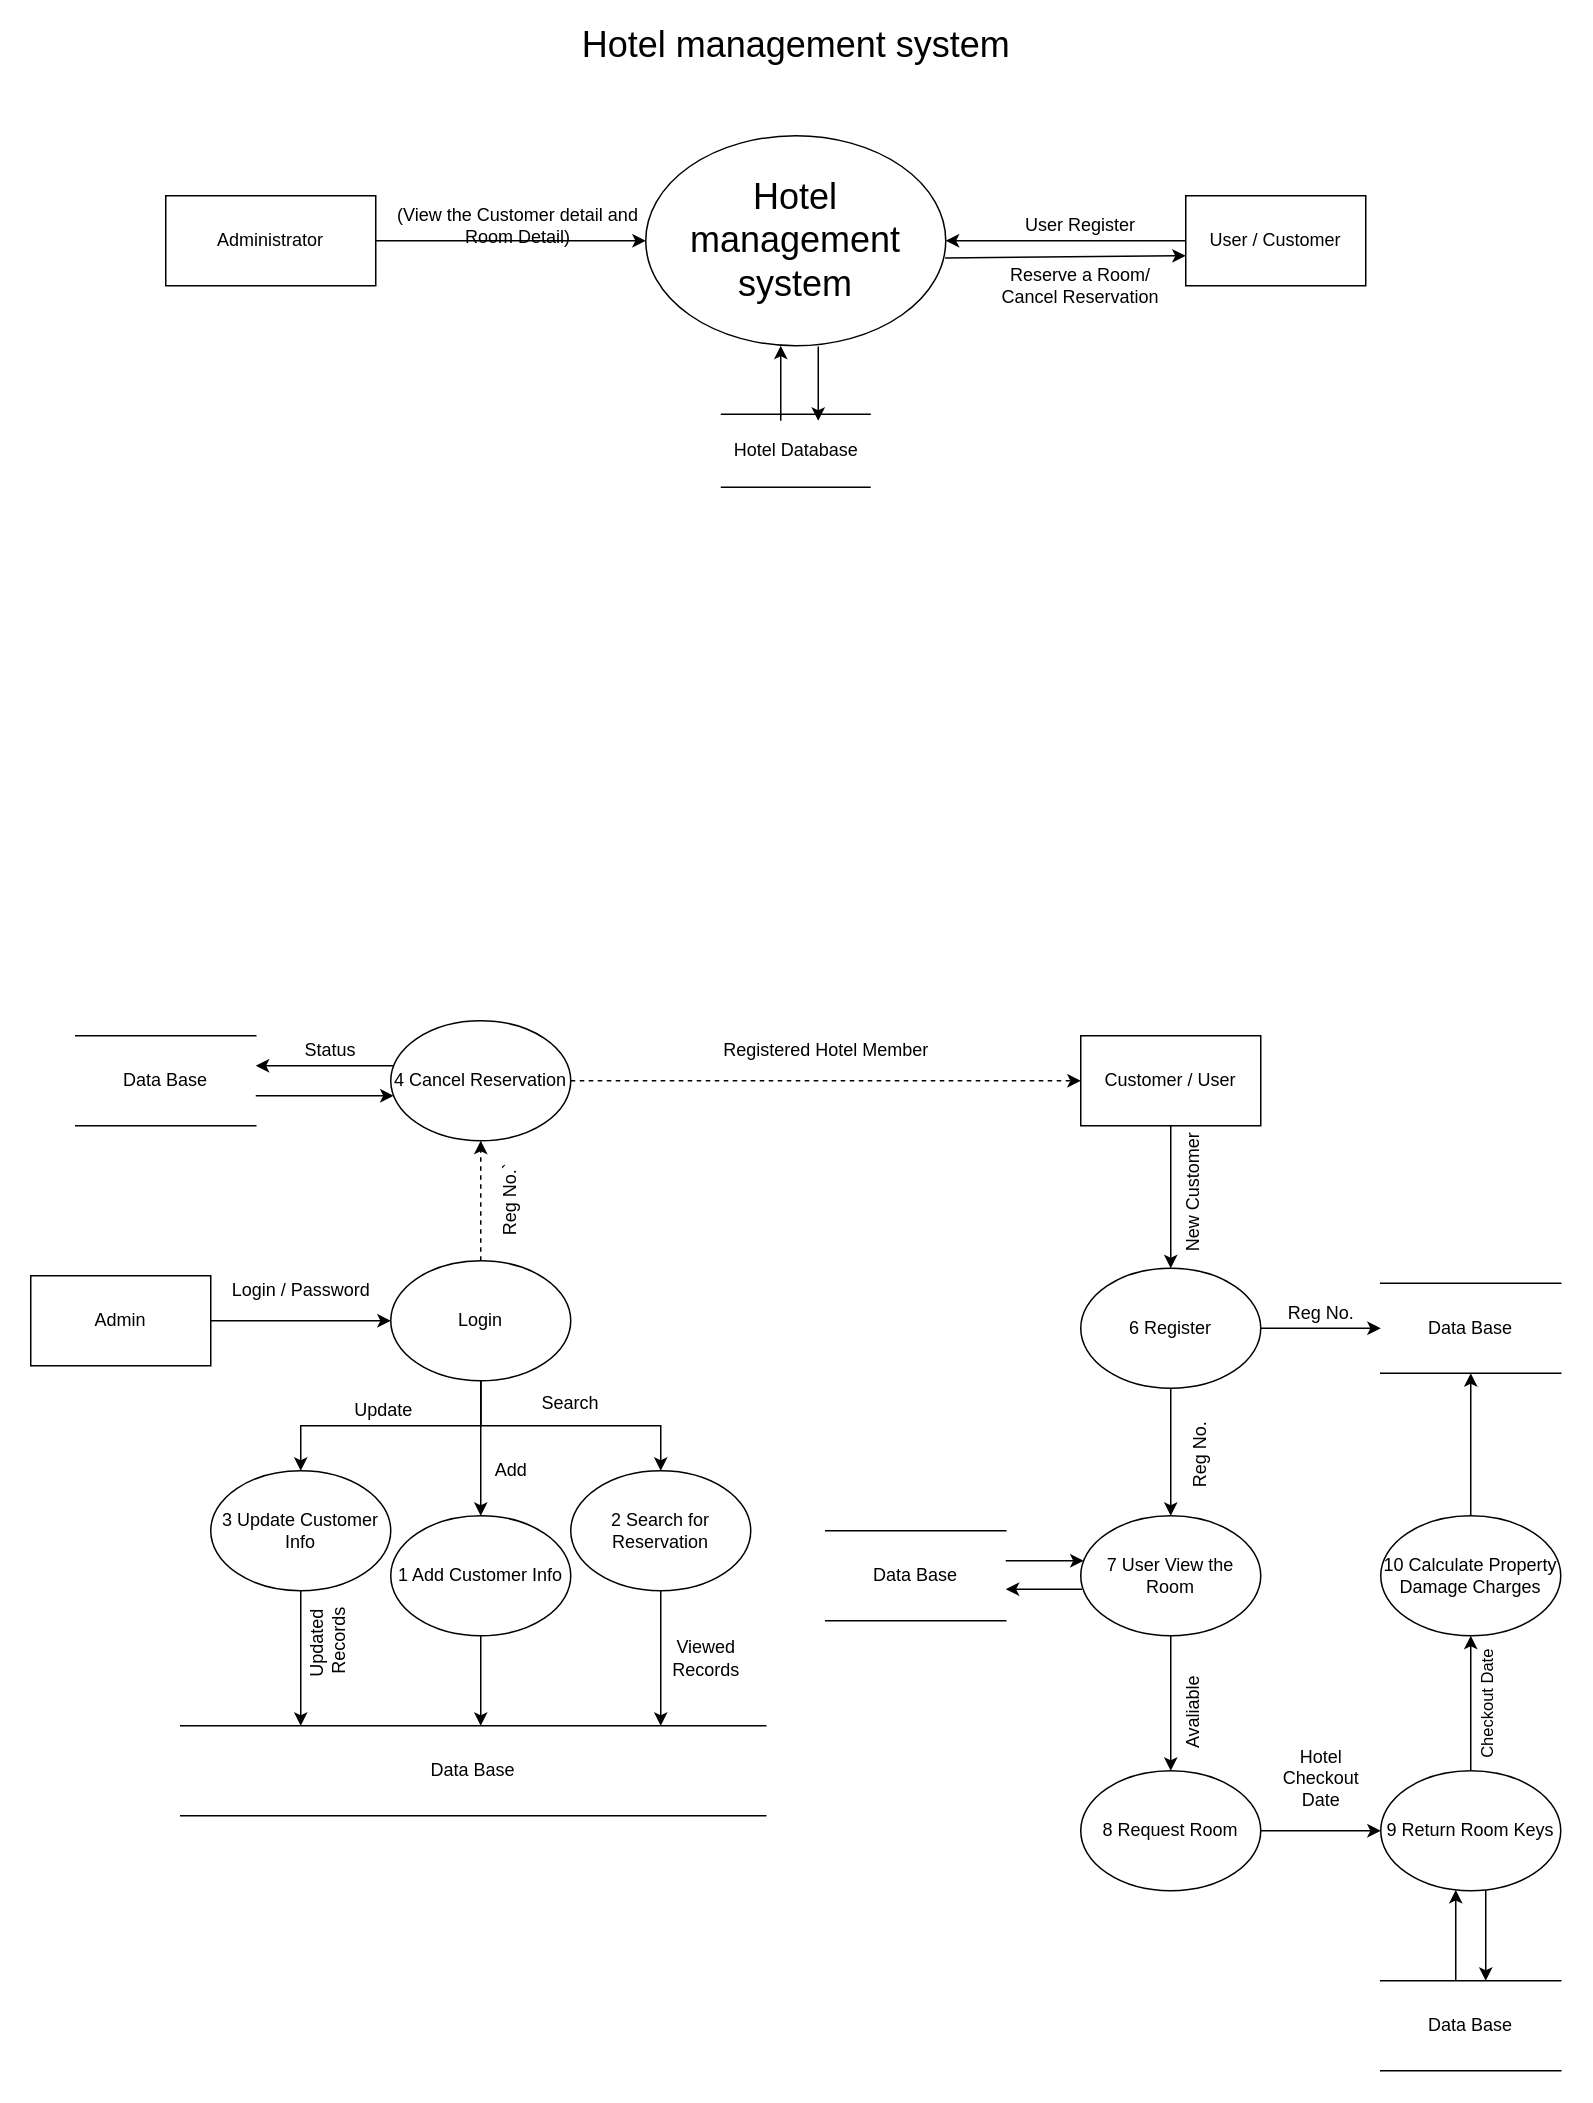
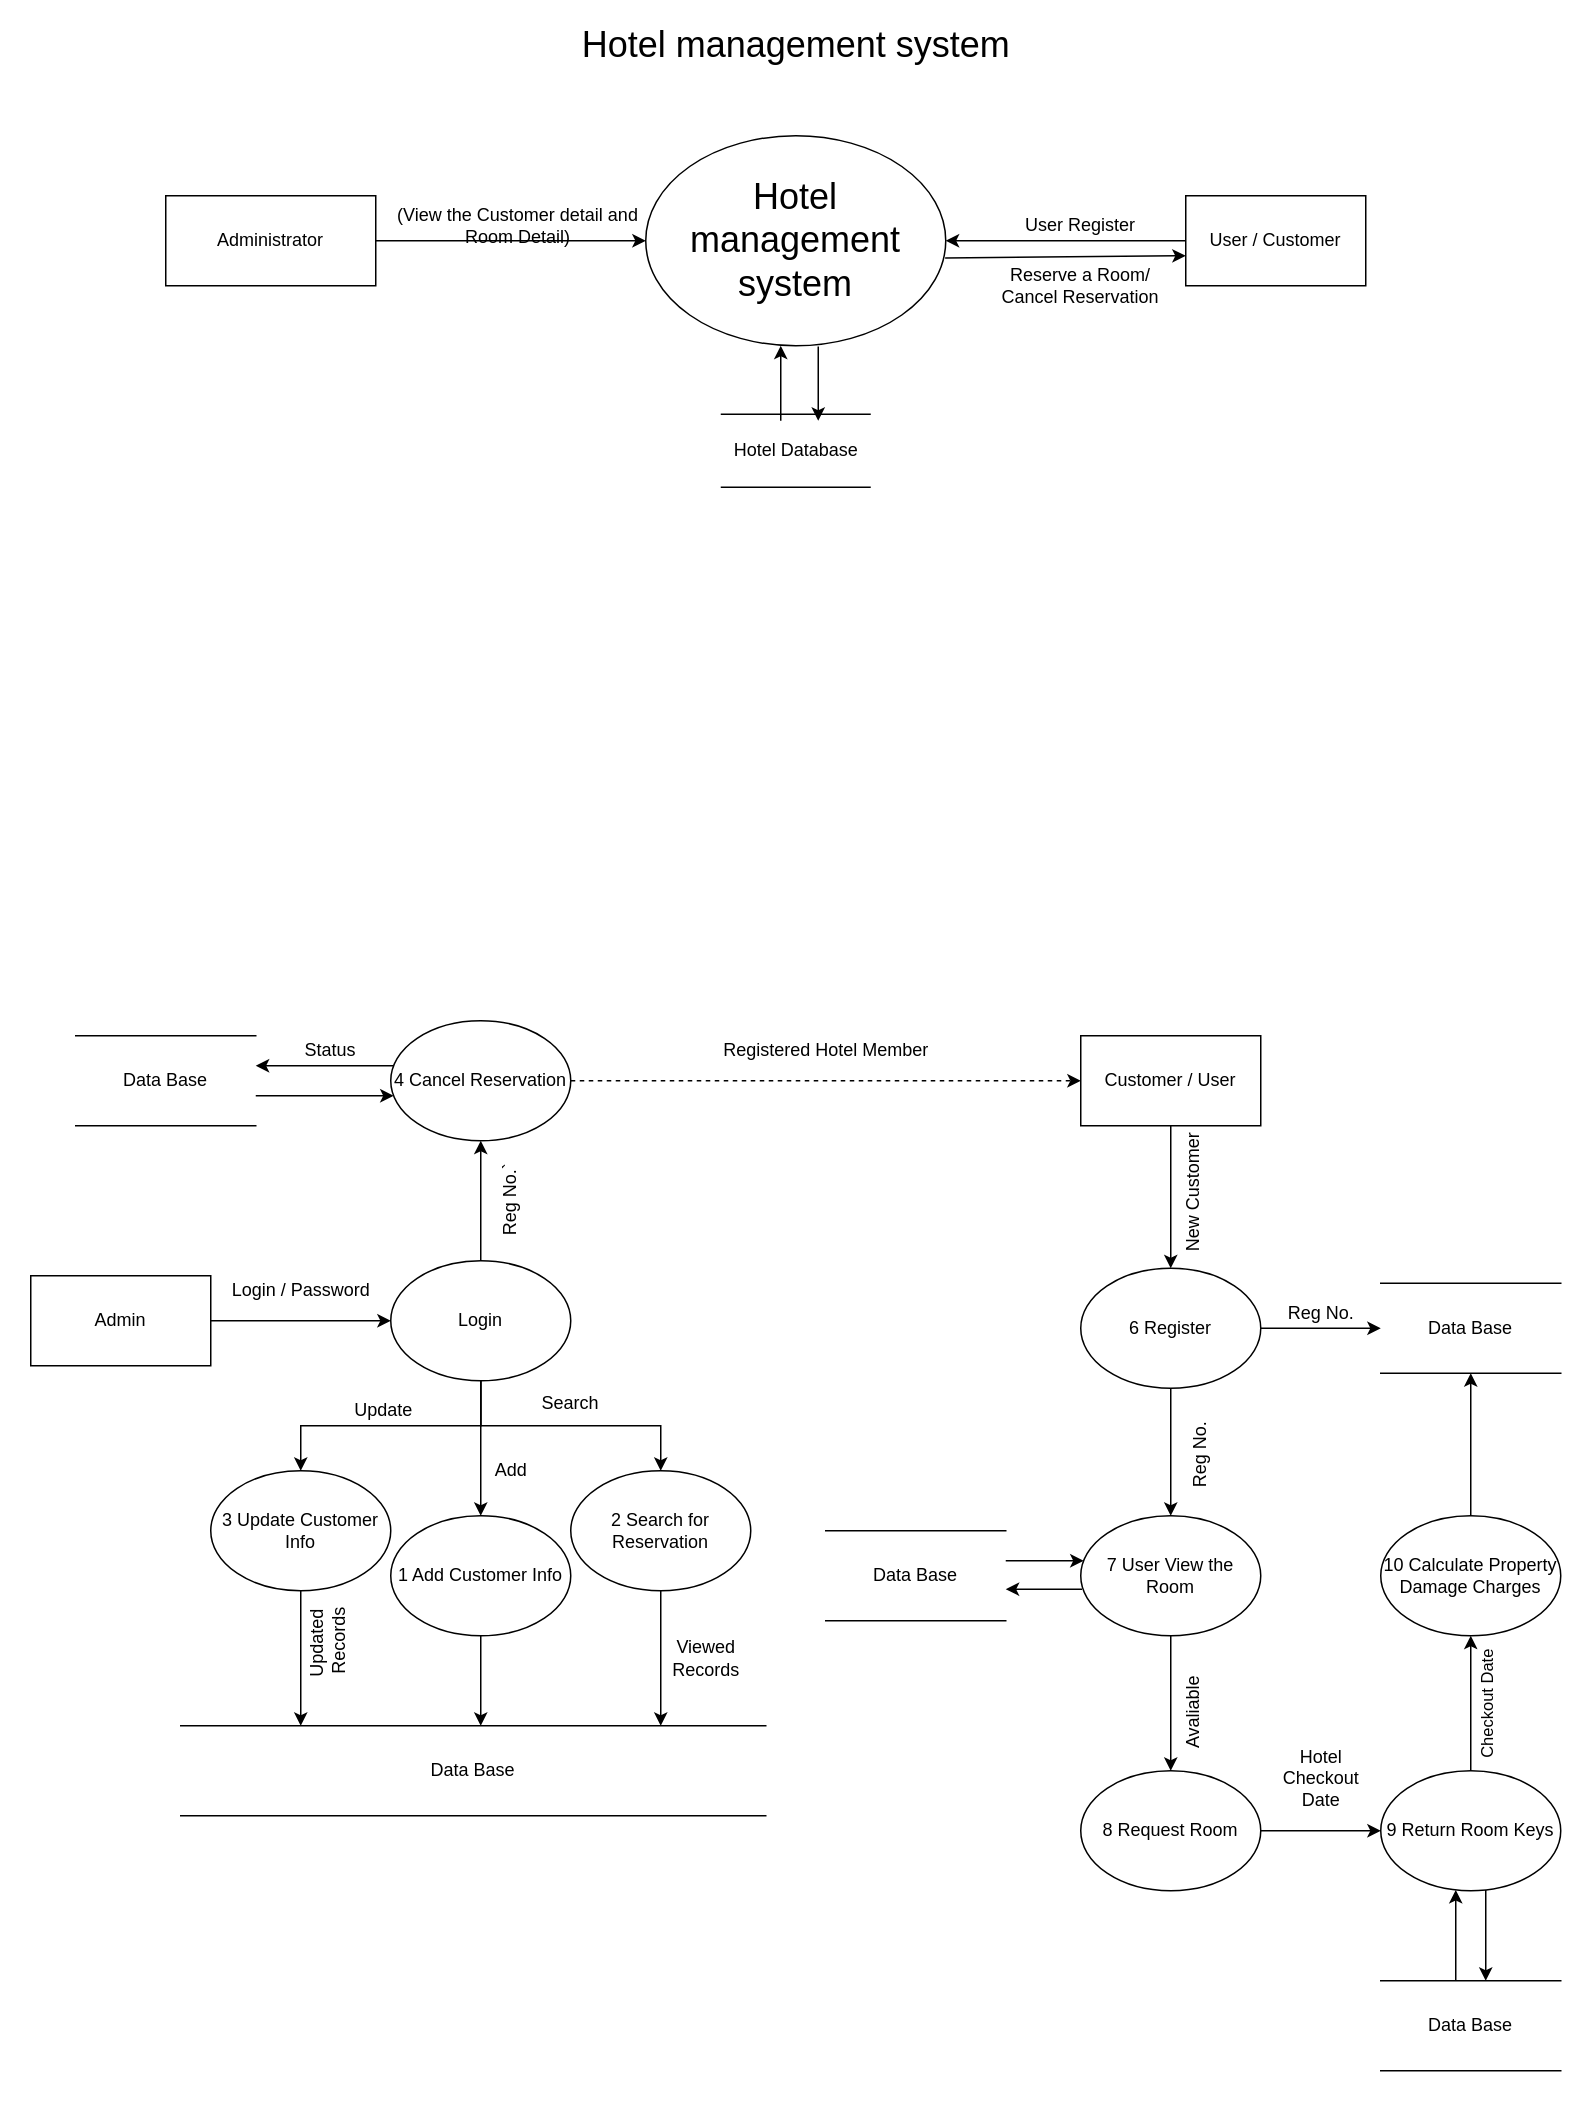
(481, 1205) -> (481, 1205)
